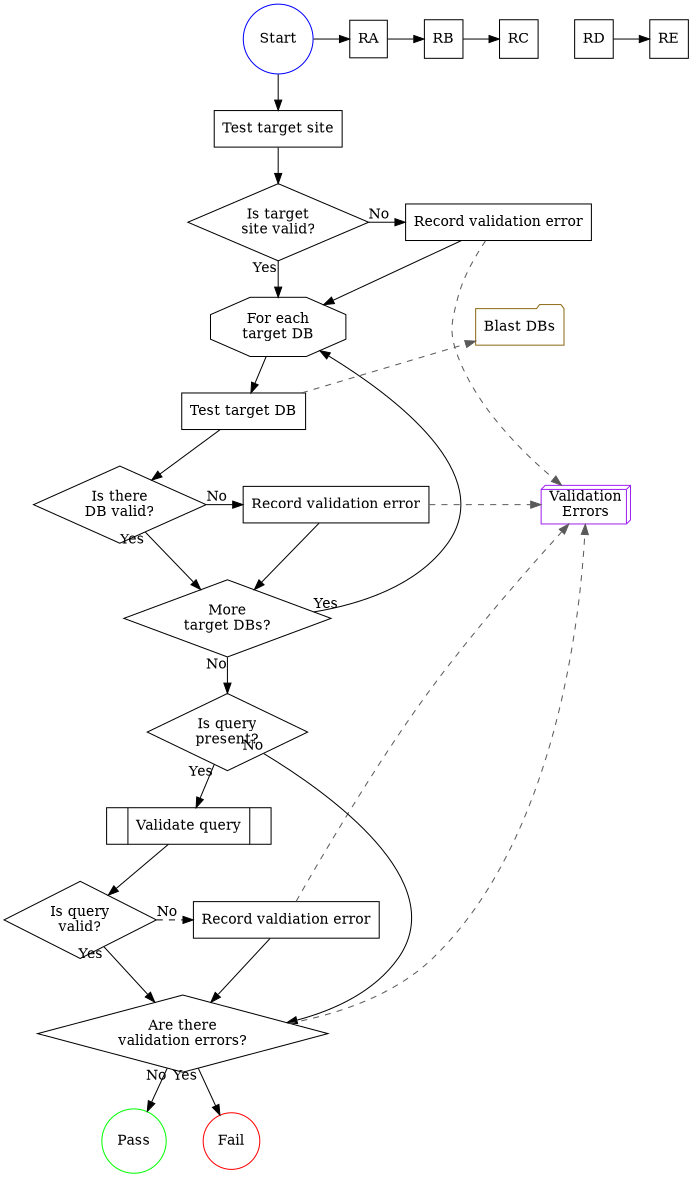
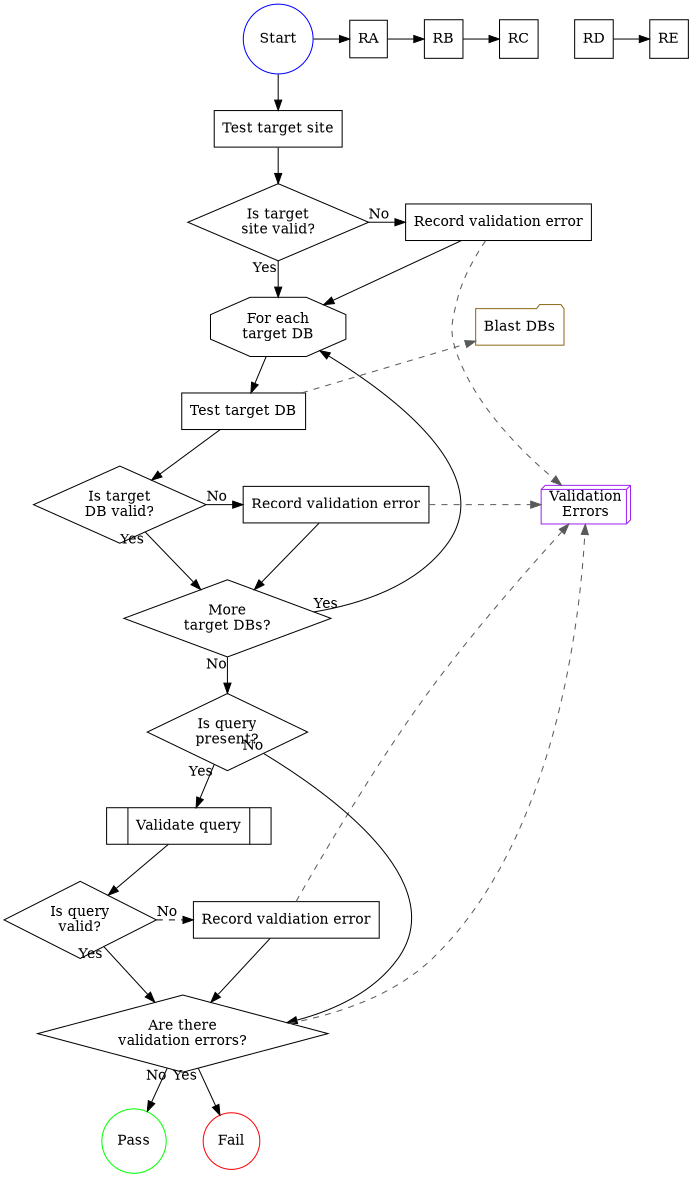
(120, 505) -> (120, 505)
